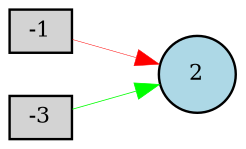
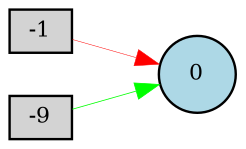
(197, 74) -> (197, 74)
(41, 118) -> (41, 118)
